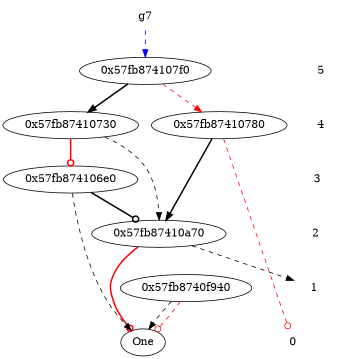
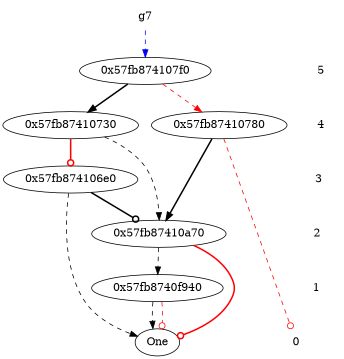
(239, 262) -> (158, 257)
